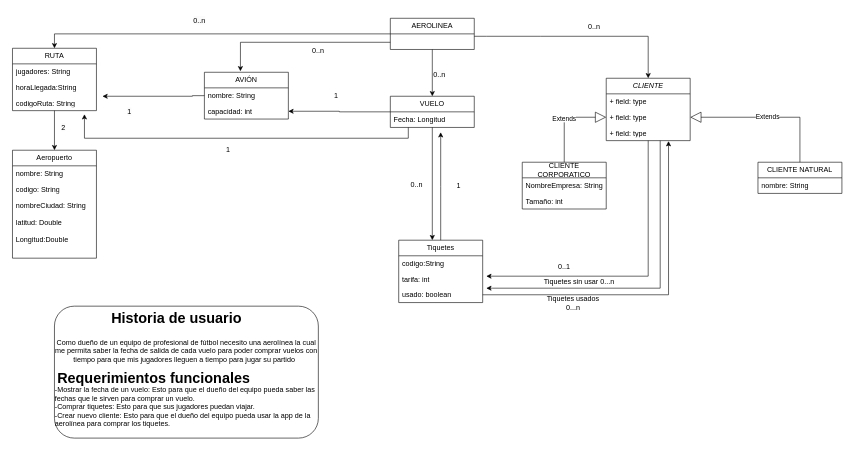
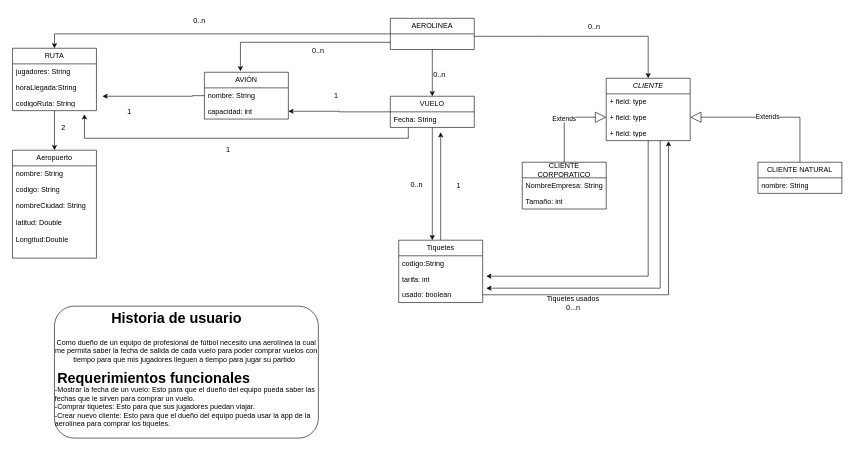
(421, 120) -> (417, 120)
(564, 267) -> none
(579, 282) -> none
